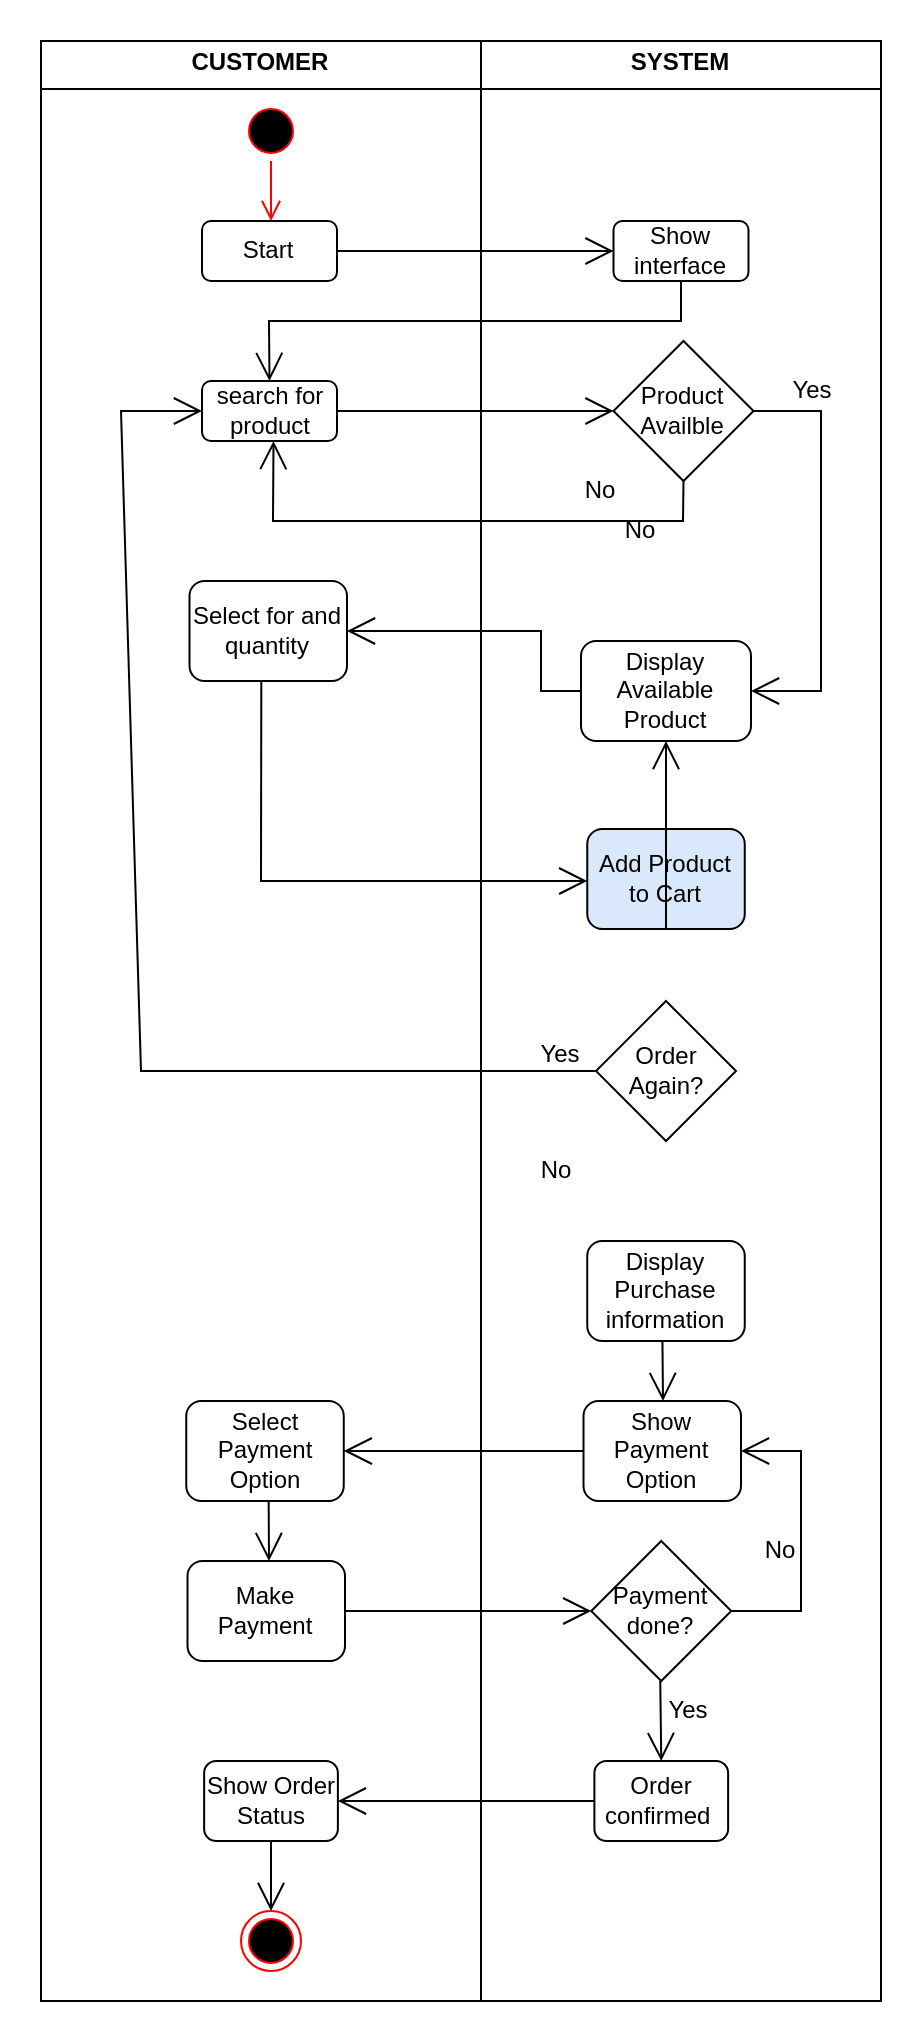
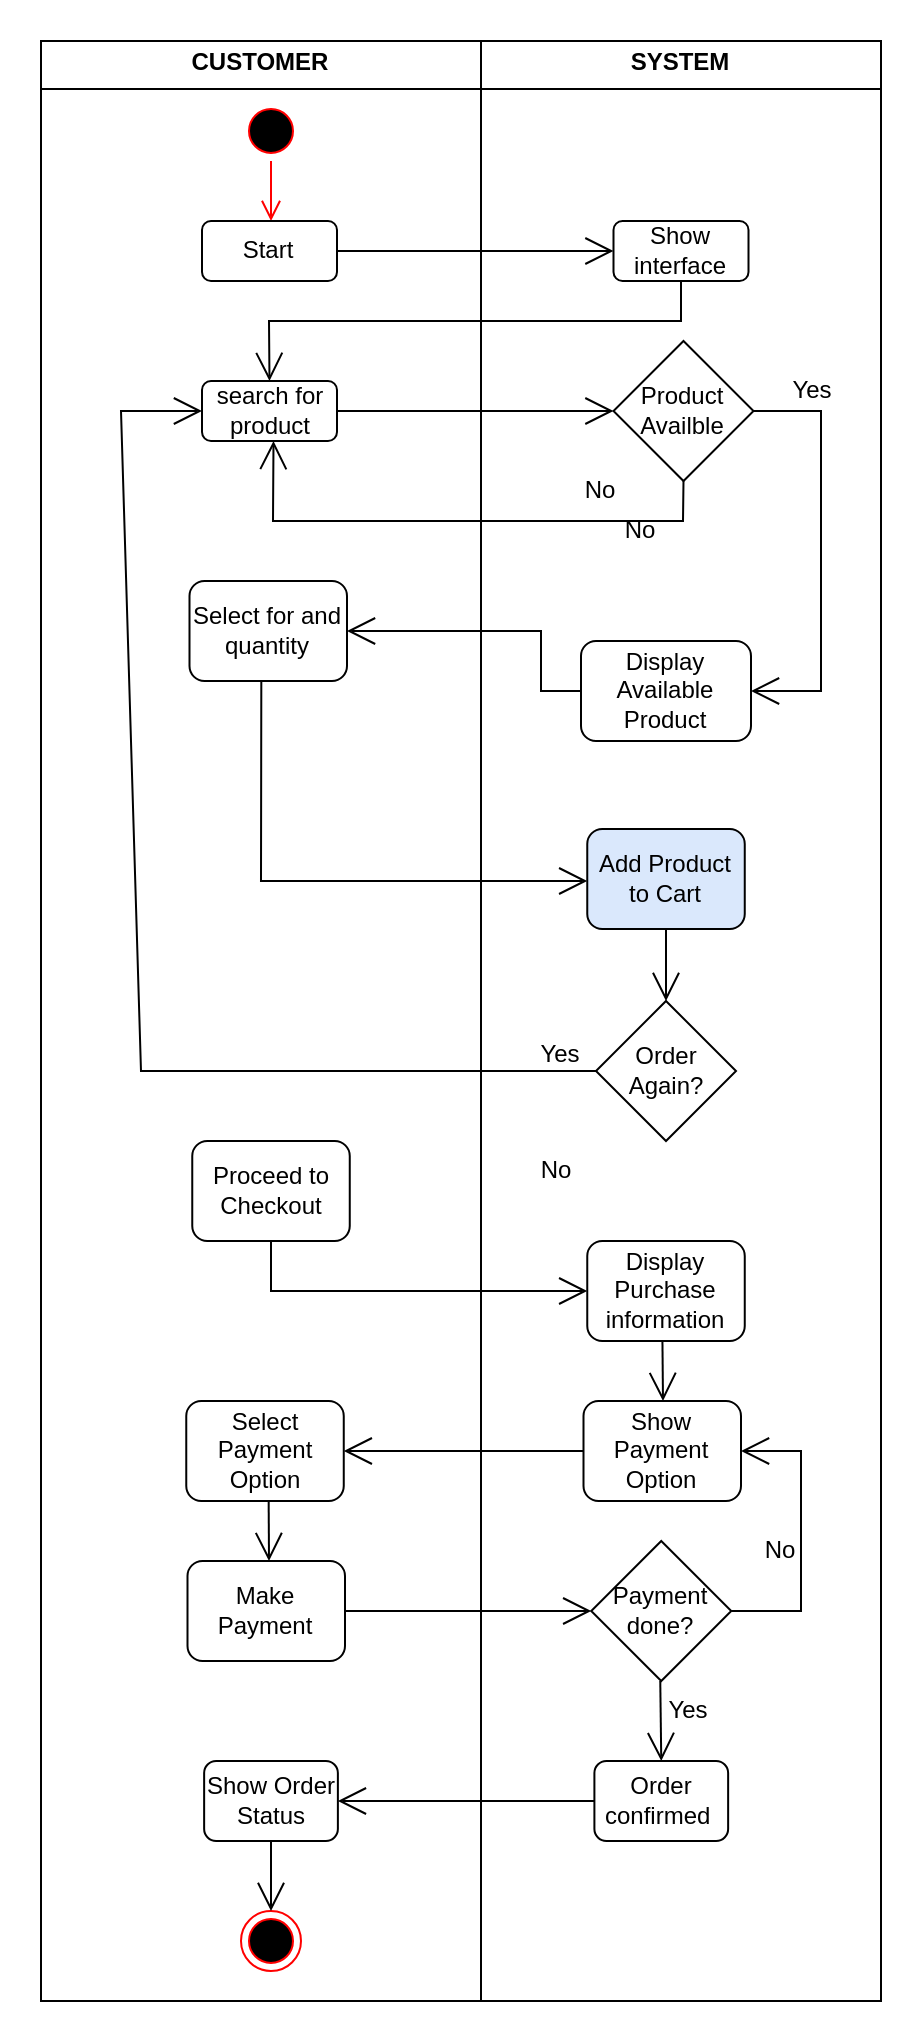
(666, 838) -> (666, 962)
none -> (271, 1191)
none -> (401, 1291)
